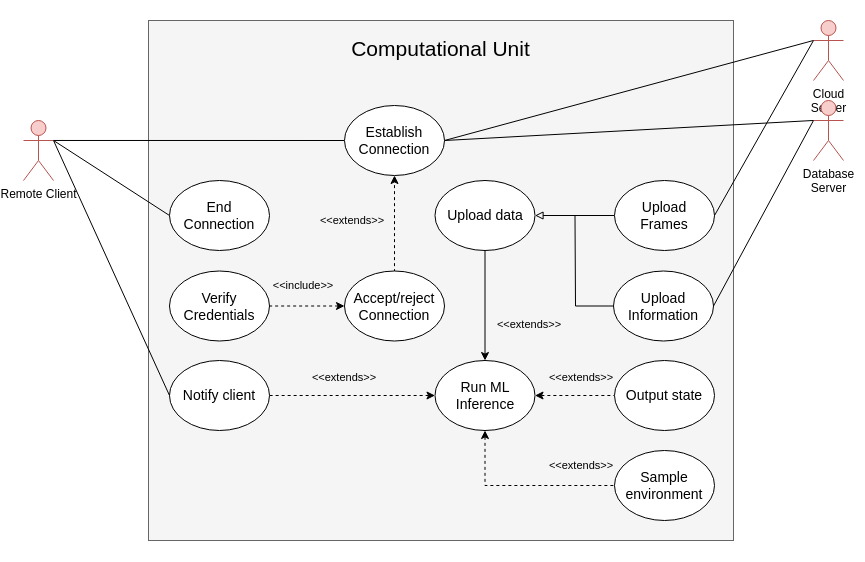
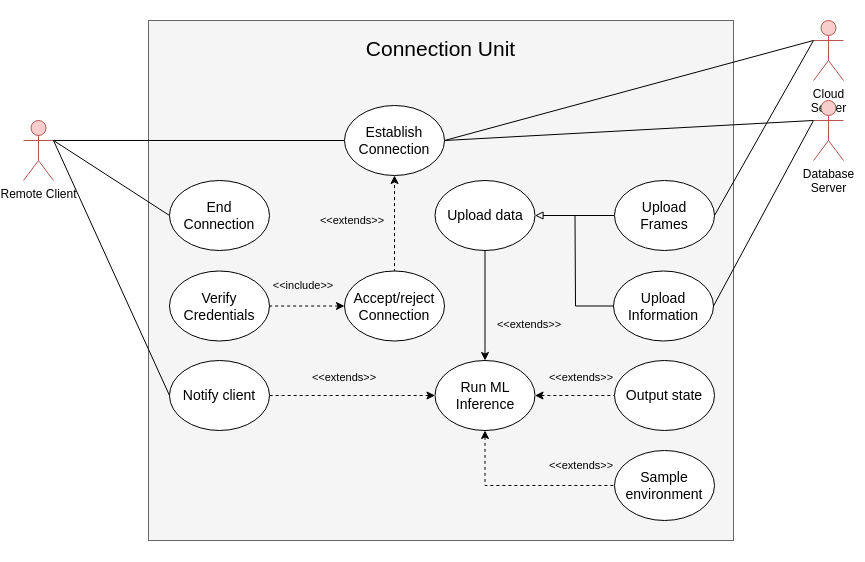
(441, 49) -> (441, 49)
